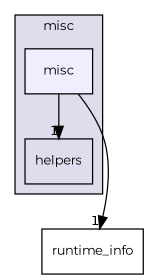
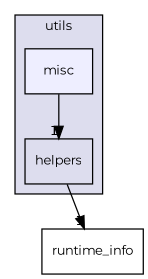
(59, 27) -> (59, 27)
(107, 152) -> (74, 202)
